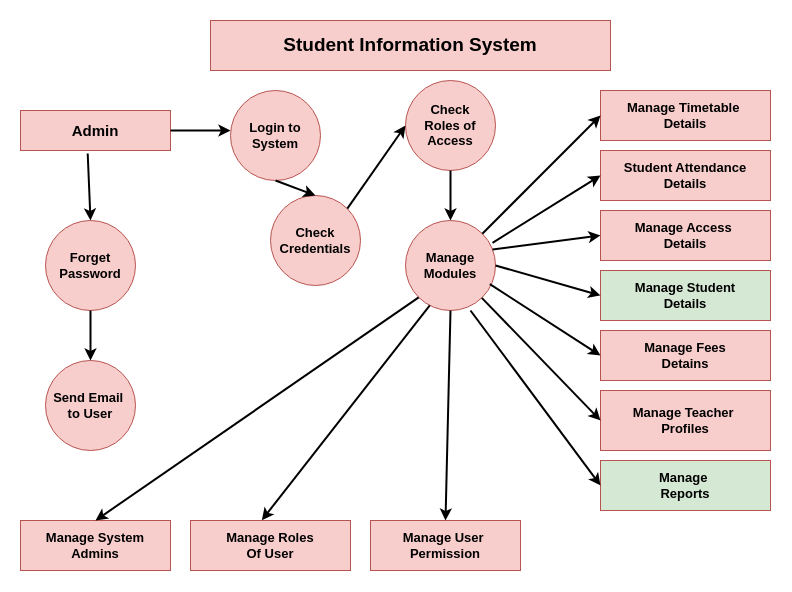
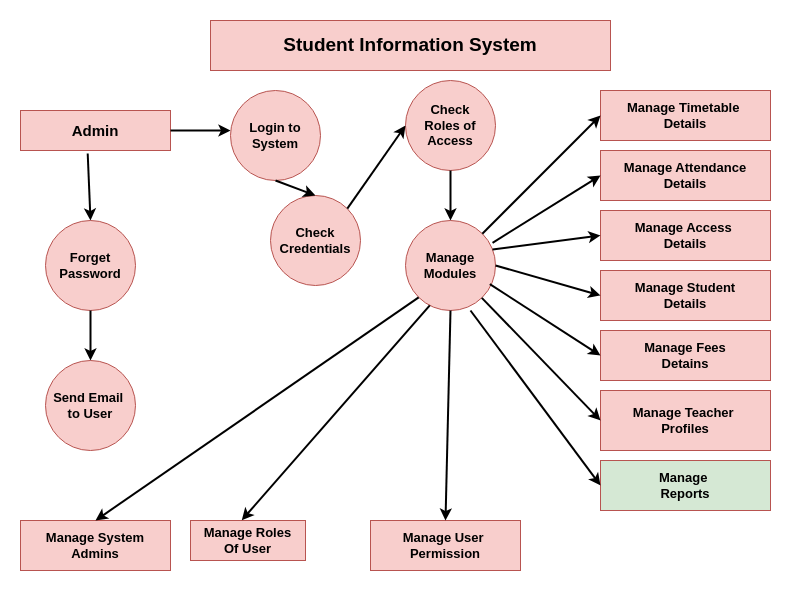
(686, 176) -> (686, 176)
(686, 296) -> (686, 296)
(271, 546) -> (248, 541)
